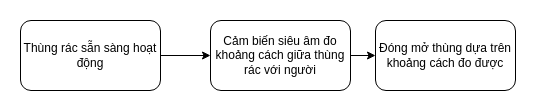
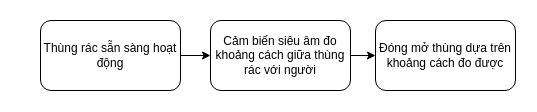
(91, 56) -> (111, 56)
